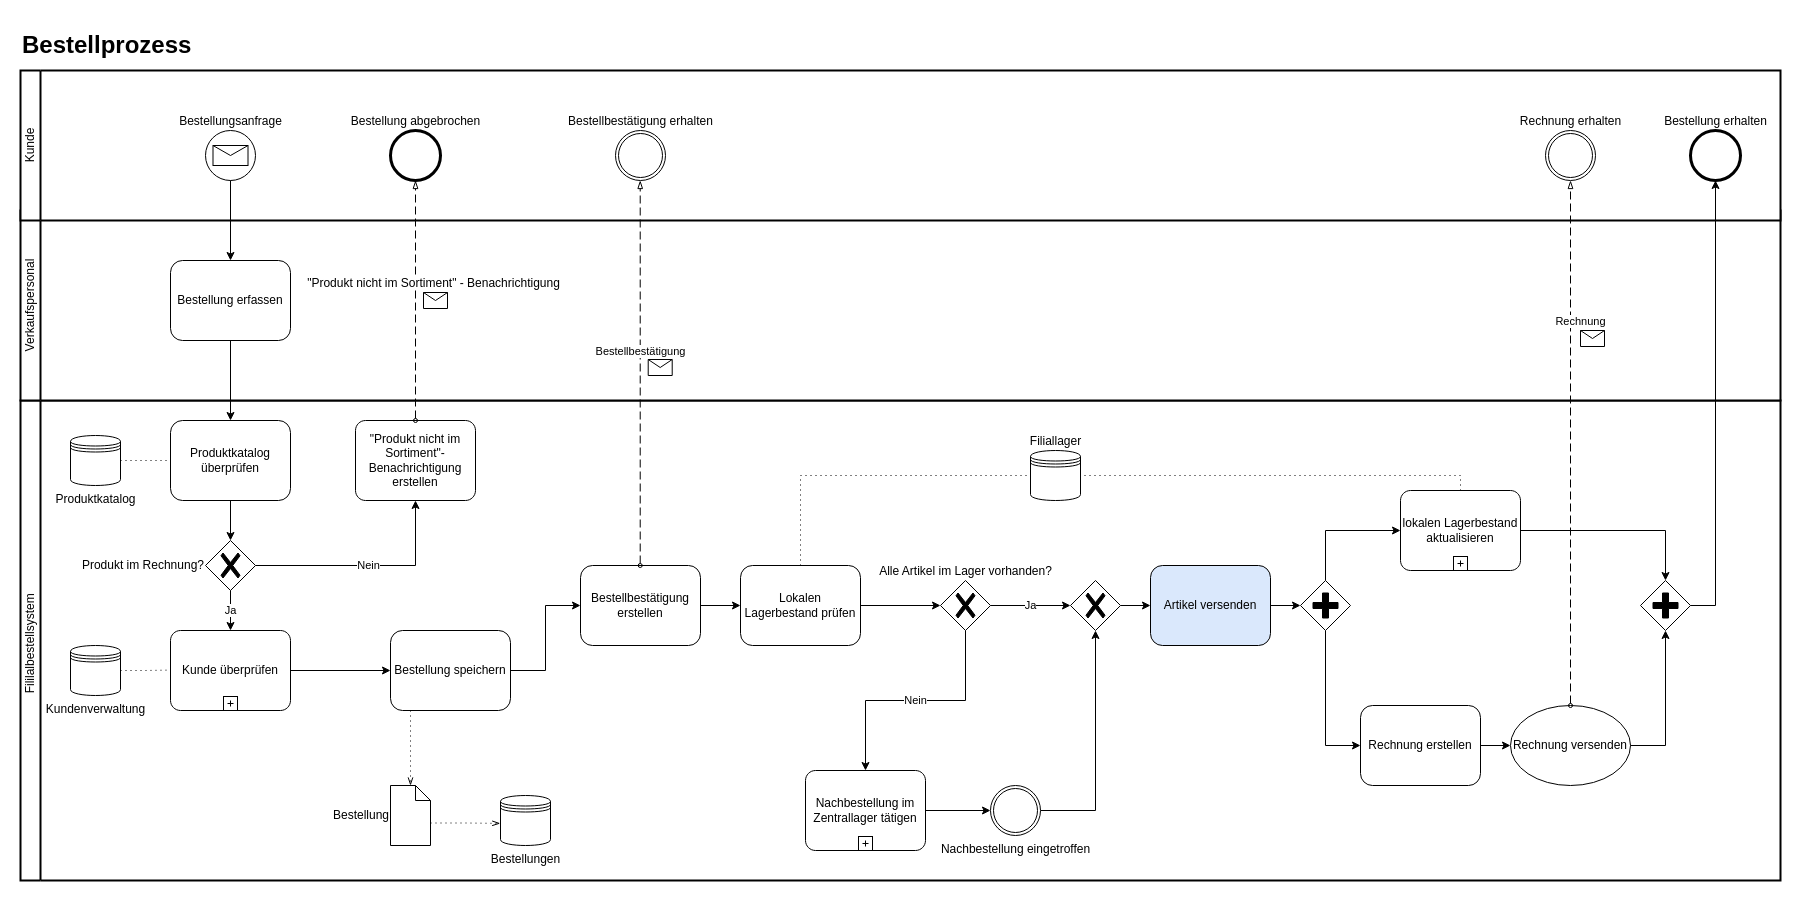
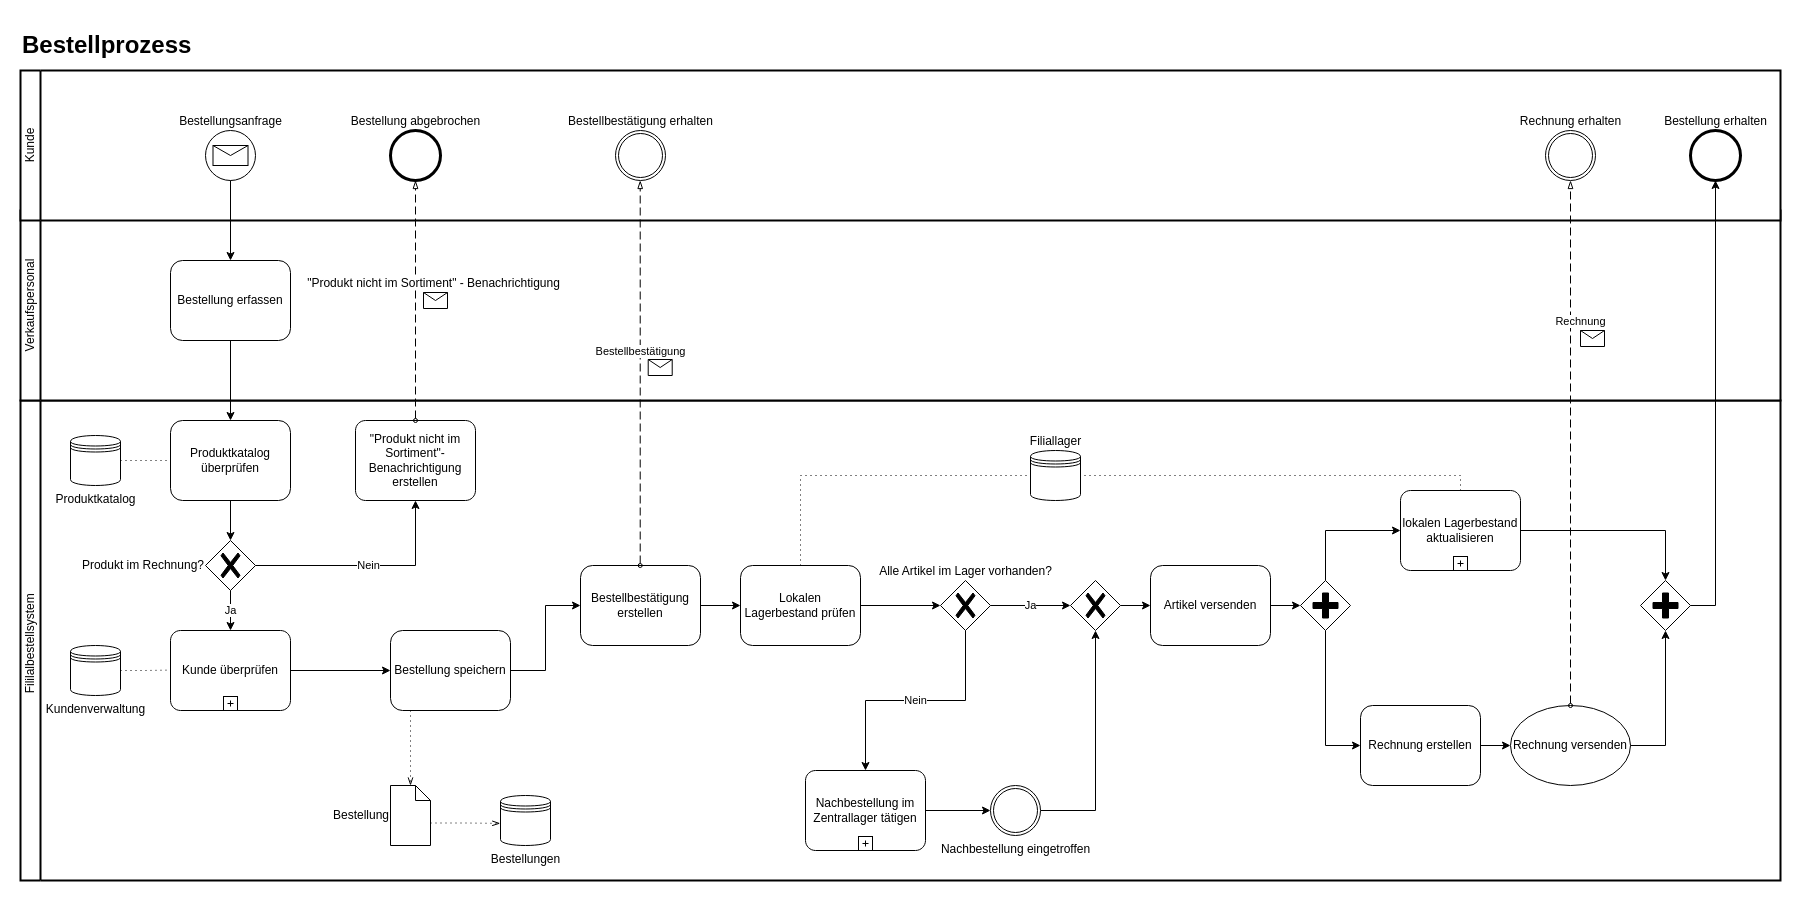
(1211, 606) -> (1211, 606)
